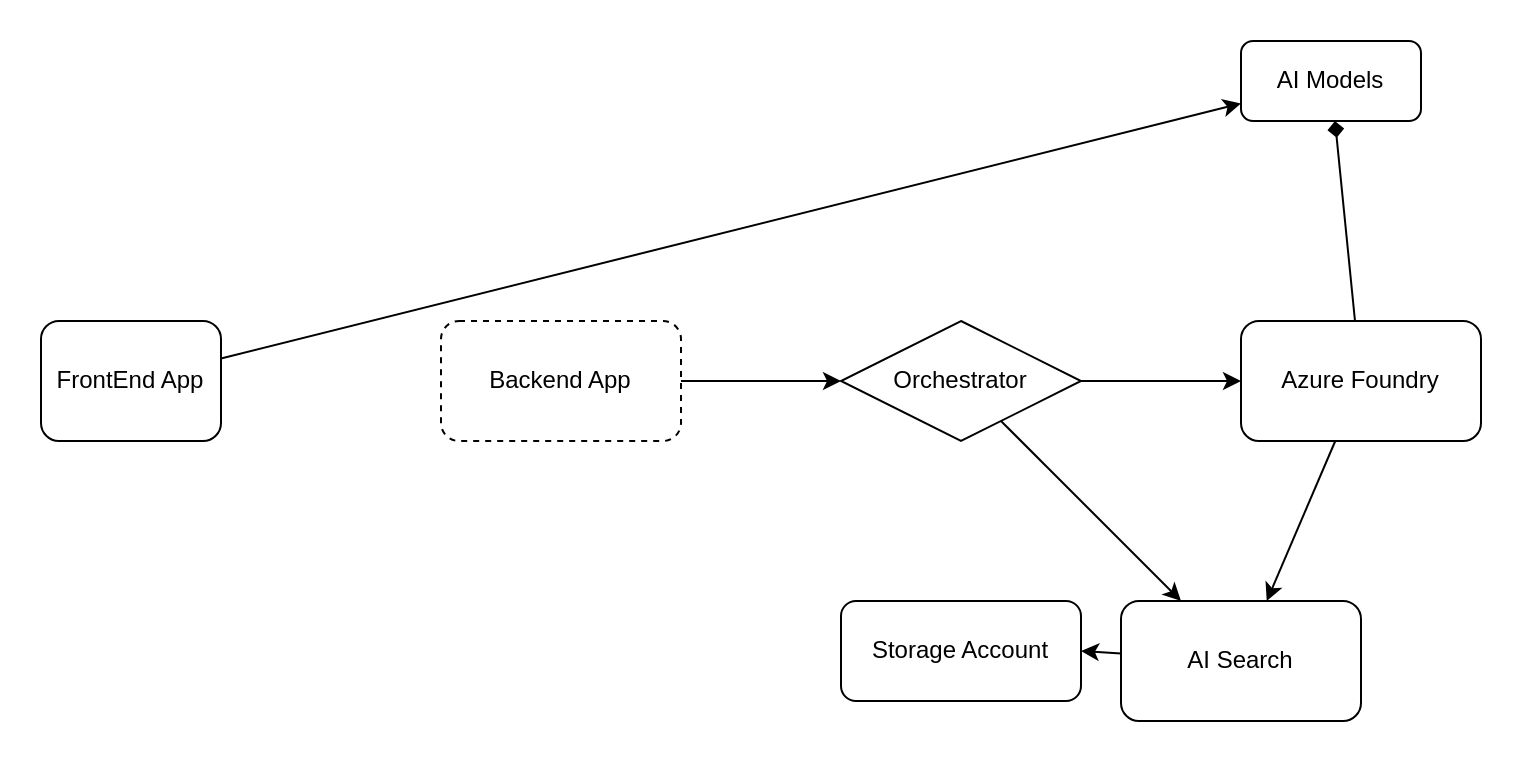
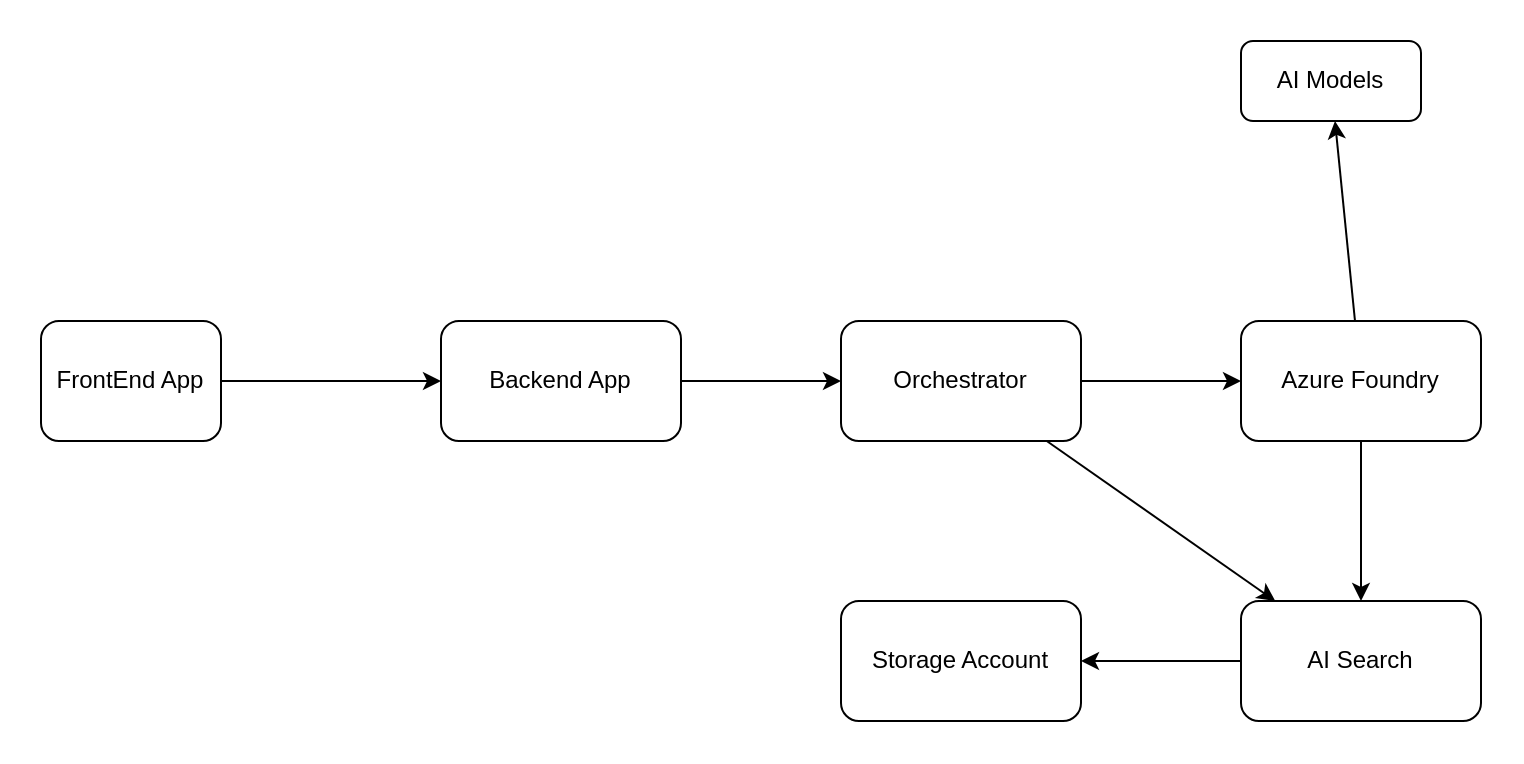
(1337, 137) -> (1336, 136)
(725, 233) -> (324, 381)
(561, 381) -> (561, 381)
(961, 381) -> (961, 381)
(961, 651) -> (961, 661)
(1241, 661) -> (1361, 661)
